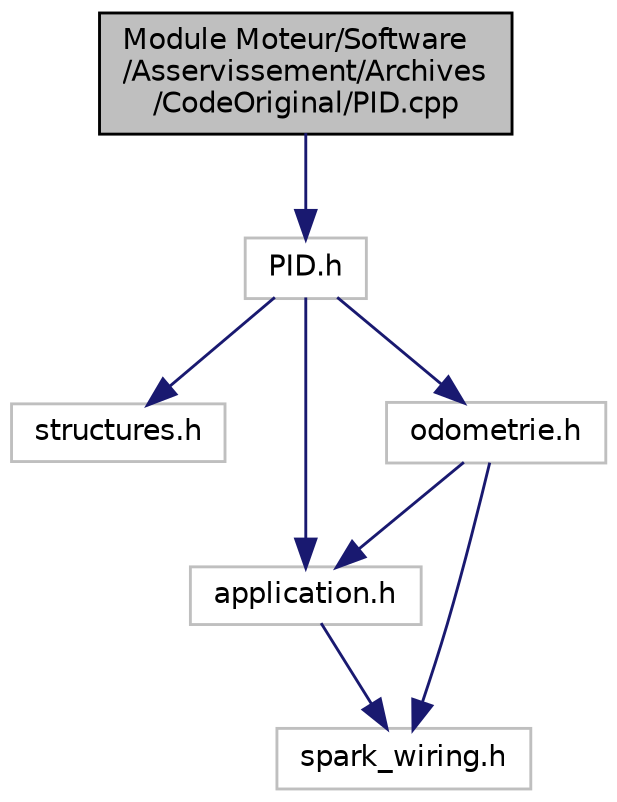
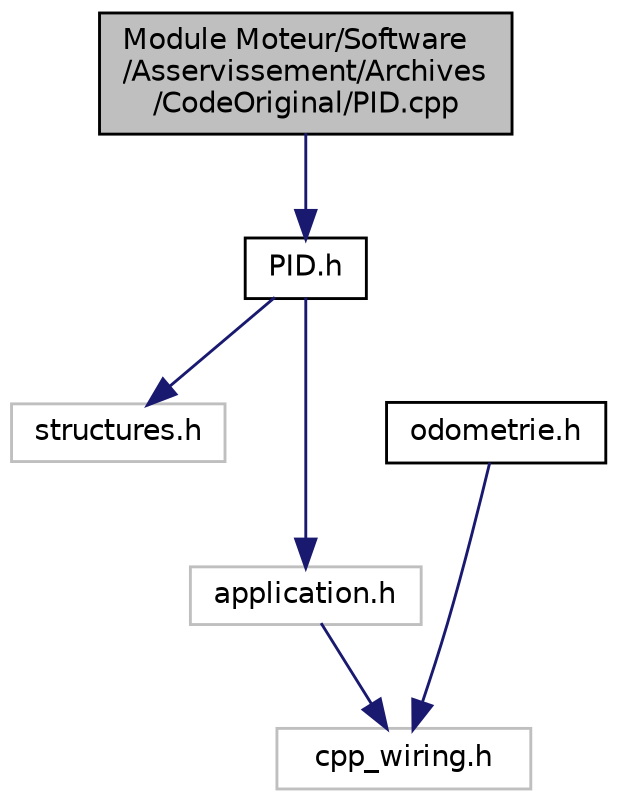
(306, 268) -> (306, 268)
(389, 341) -> none
(496, 433) -> (496, 433)
(411, 506) -> none
(404, 759) -> (404, 759)
